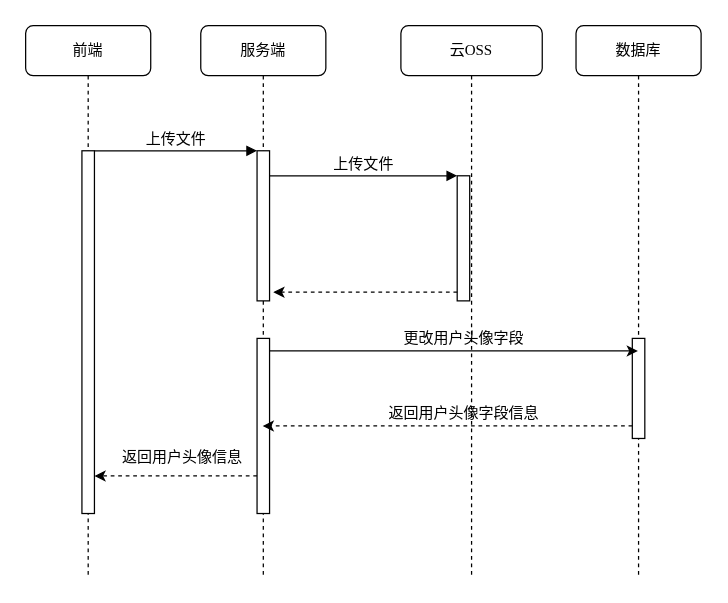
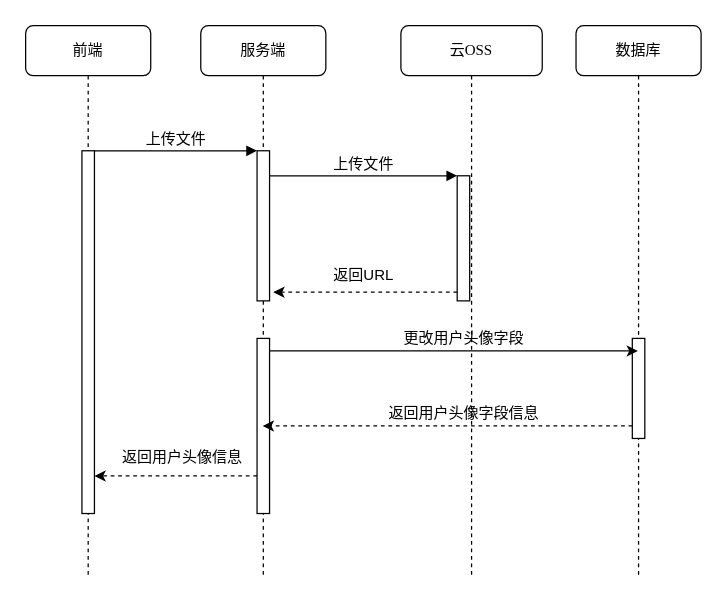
none -> (363, 276)
